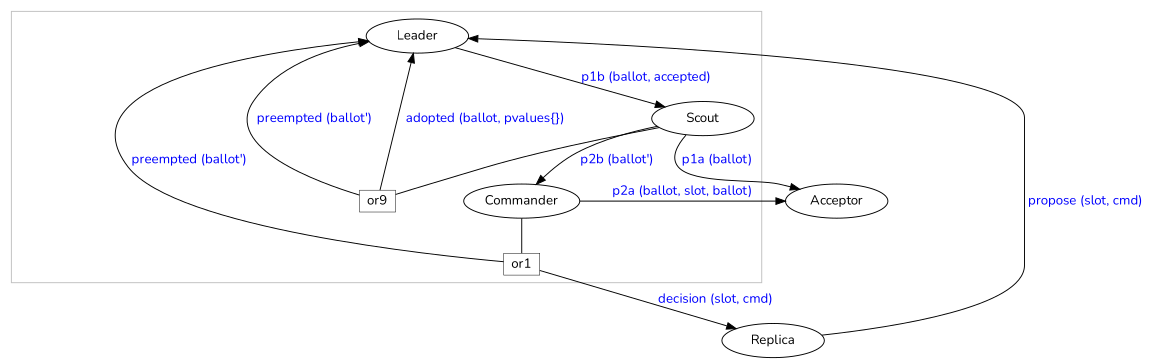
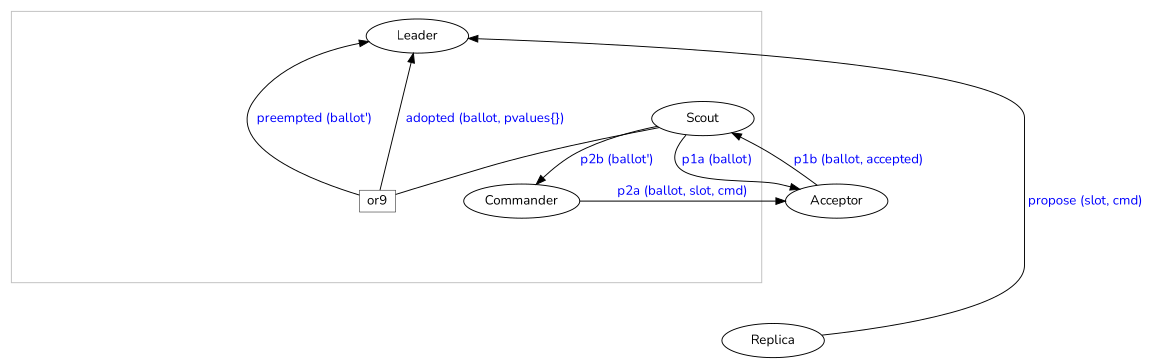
(555, 76) -> (780, 159)
(683, 191) -> (683, 191)
(522, 264) -> none
